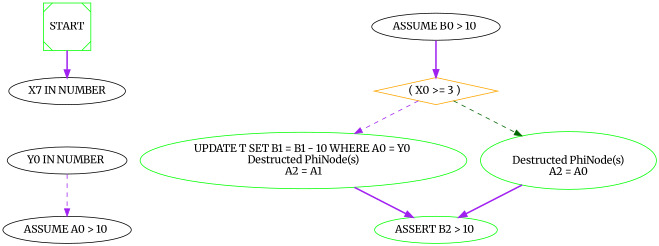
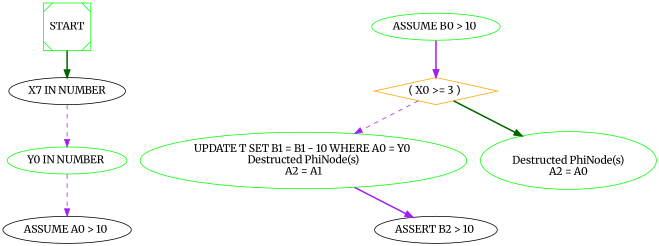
(436, 27) -> (436, 27)
(67, 60) -> (67, 60)
(484, 117) -> (484, 117)
none -> (67, 122)
(67, 160) -> (67, 160)
(494, 199) -> none
(436, 230) -> (436, 230)
